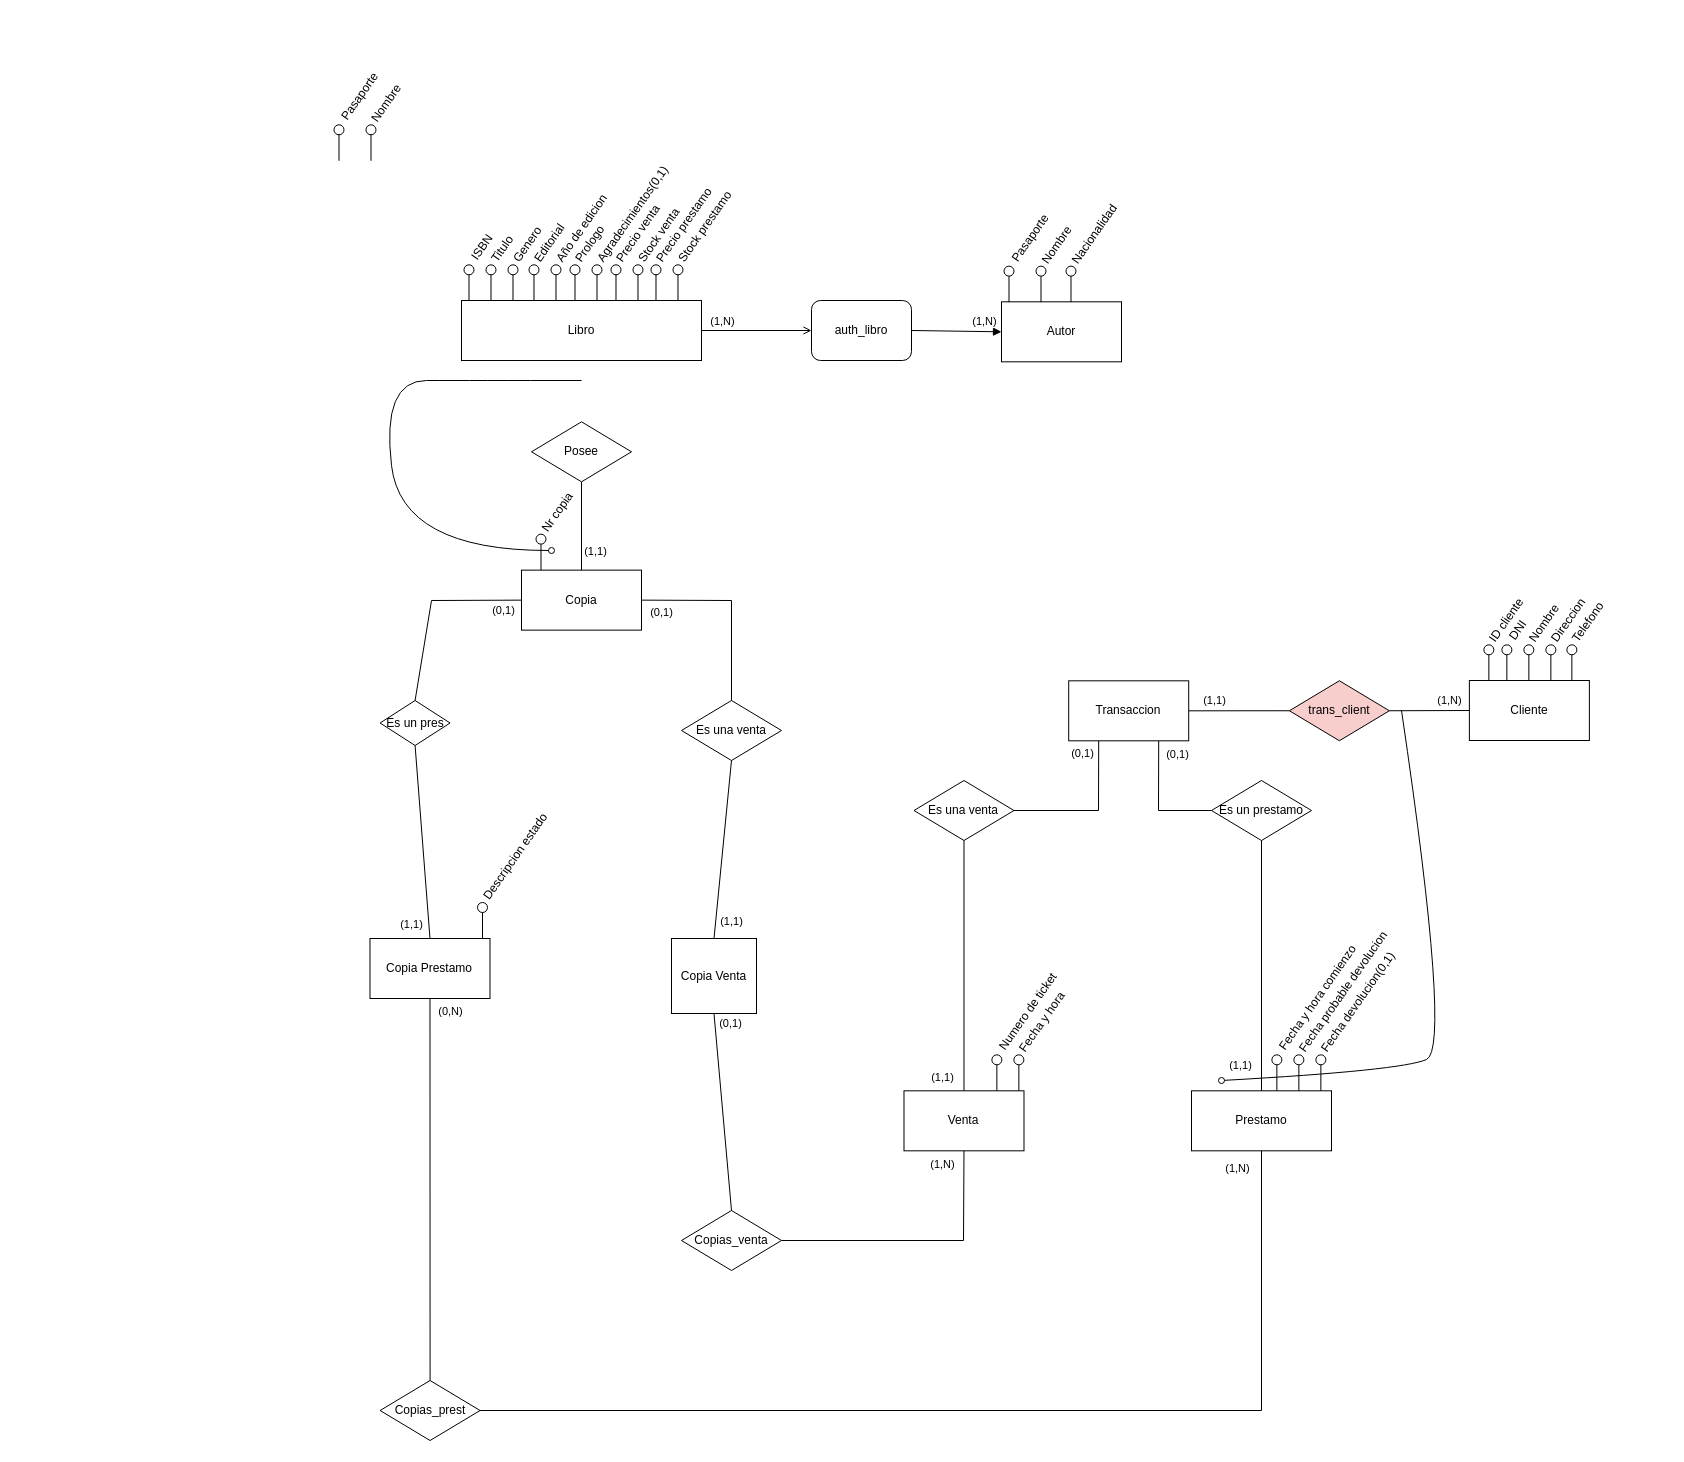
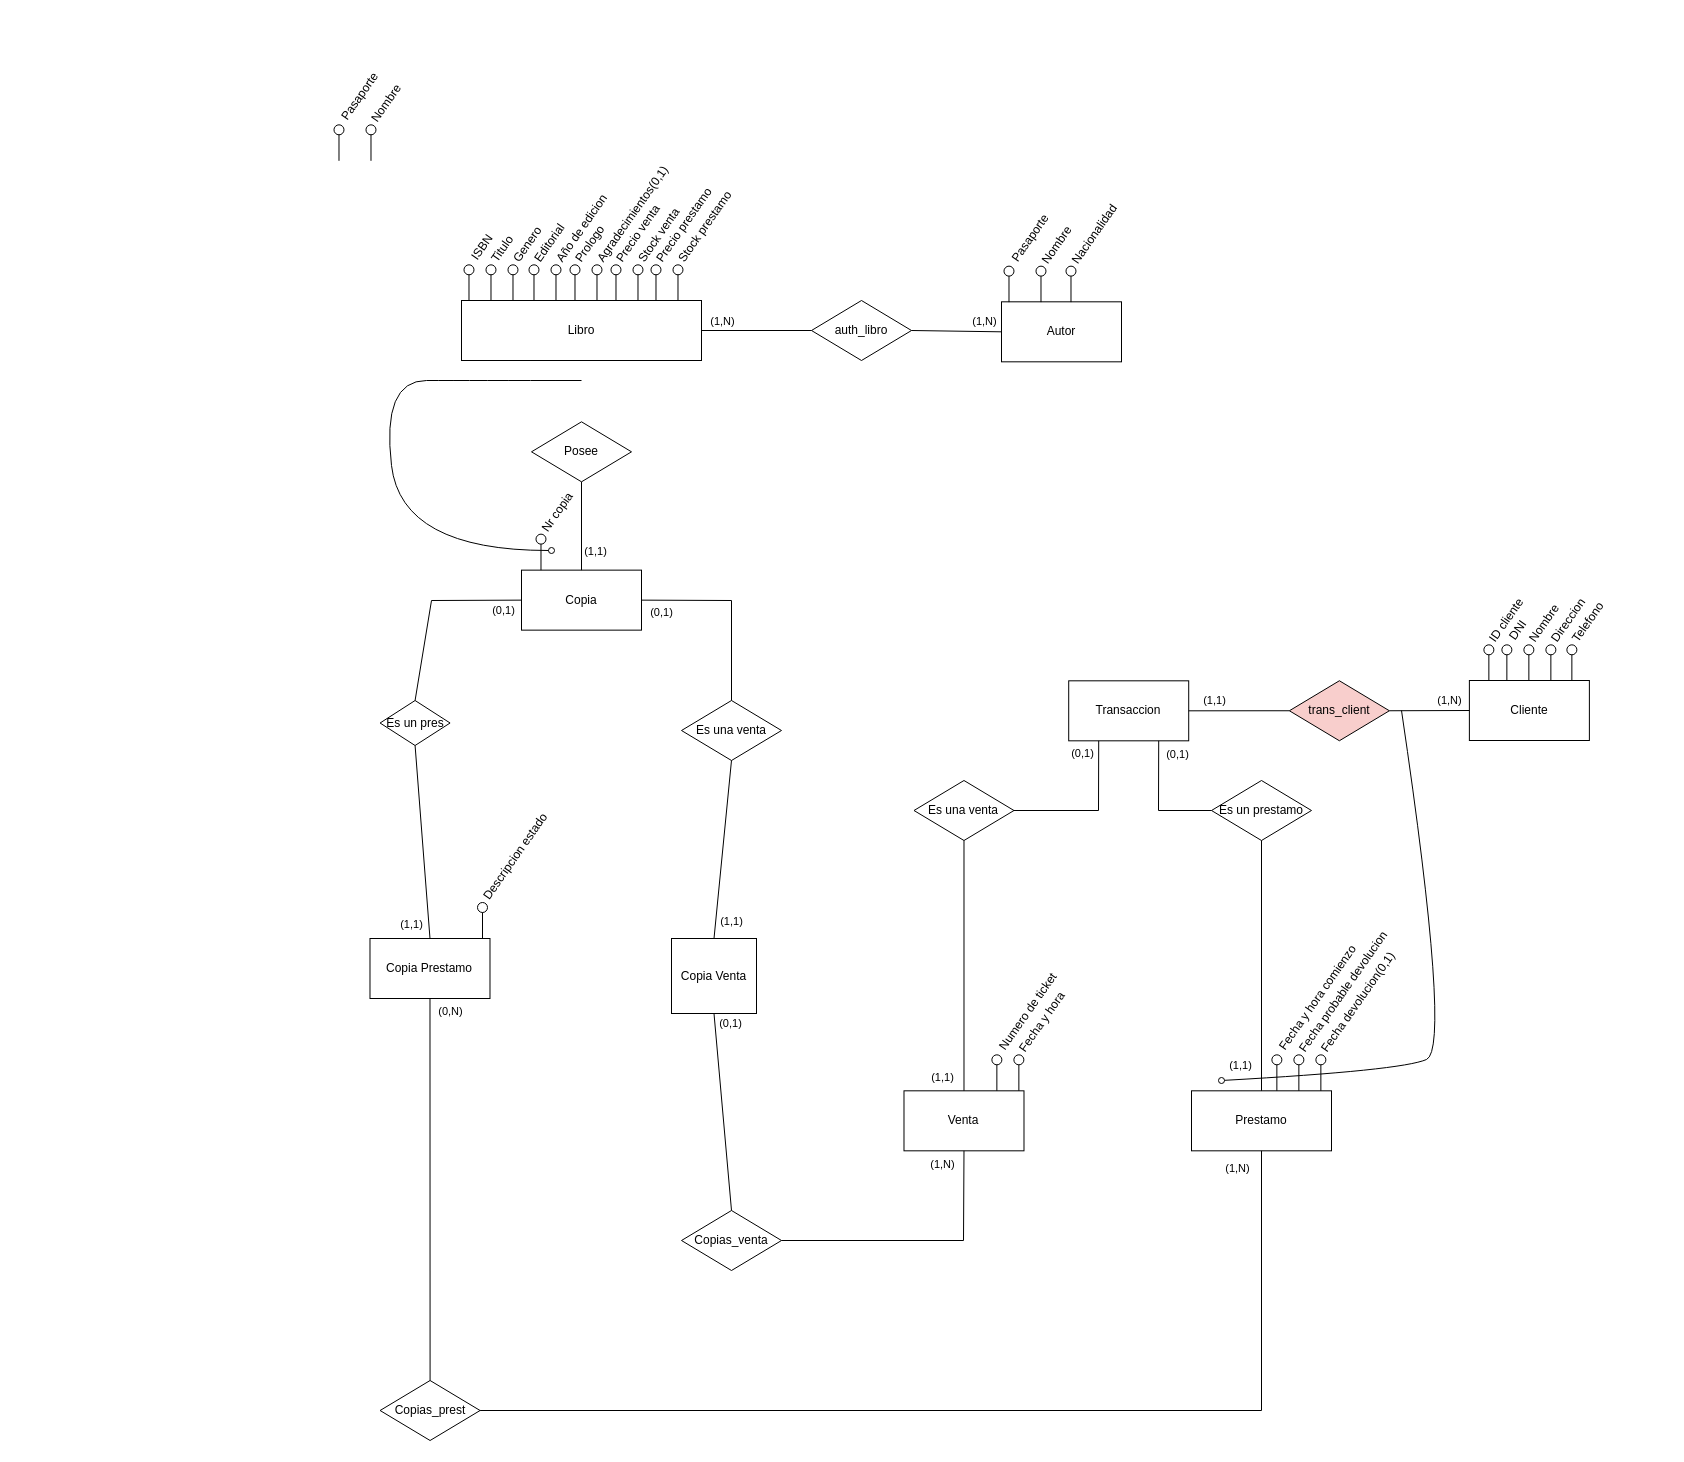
(806, 331) -> (808, 331)
(862, 331) -> (862, 331)
(992, 332) -> (996, 332)
